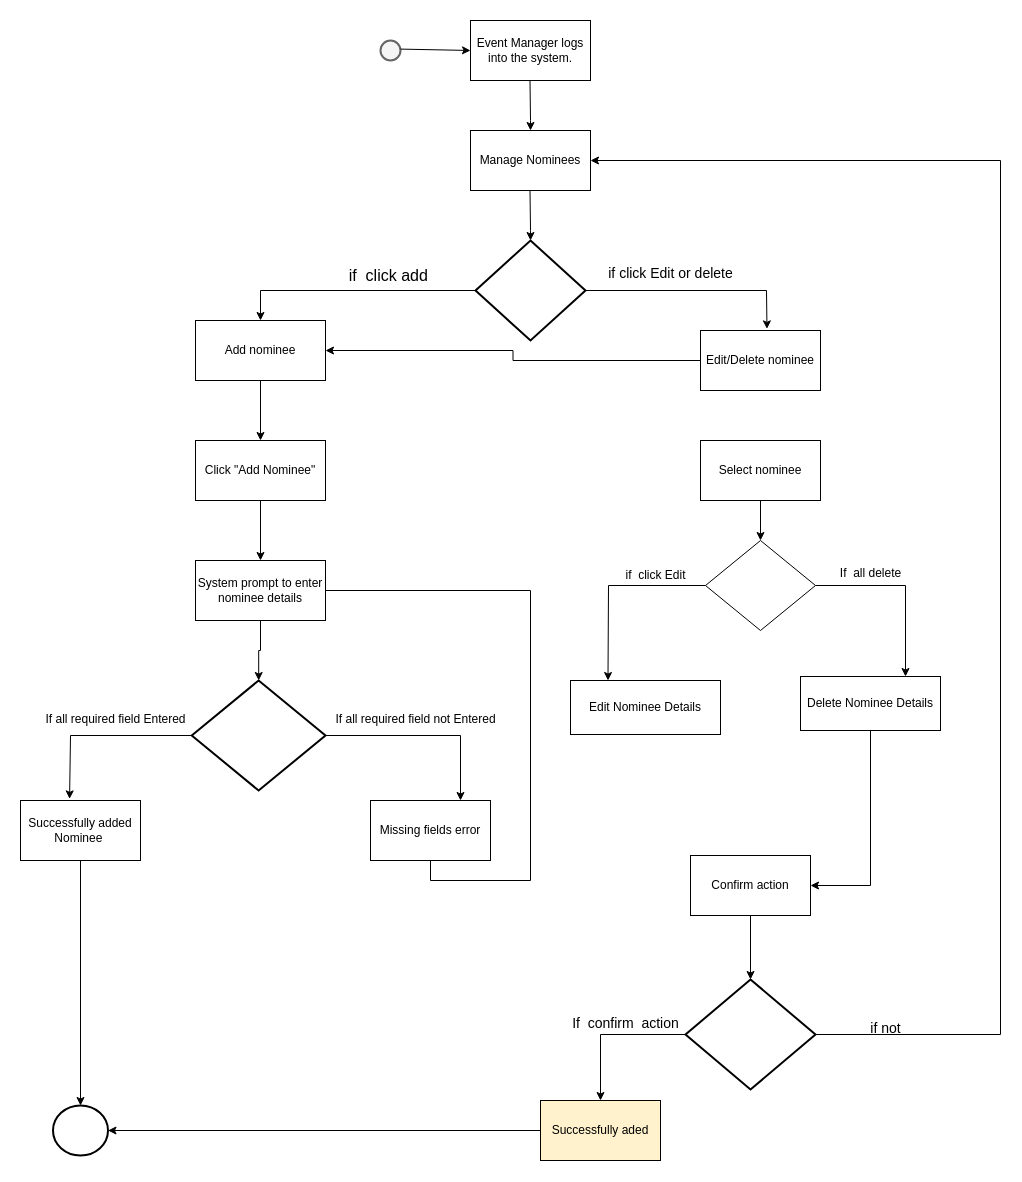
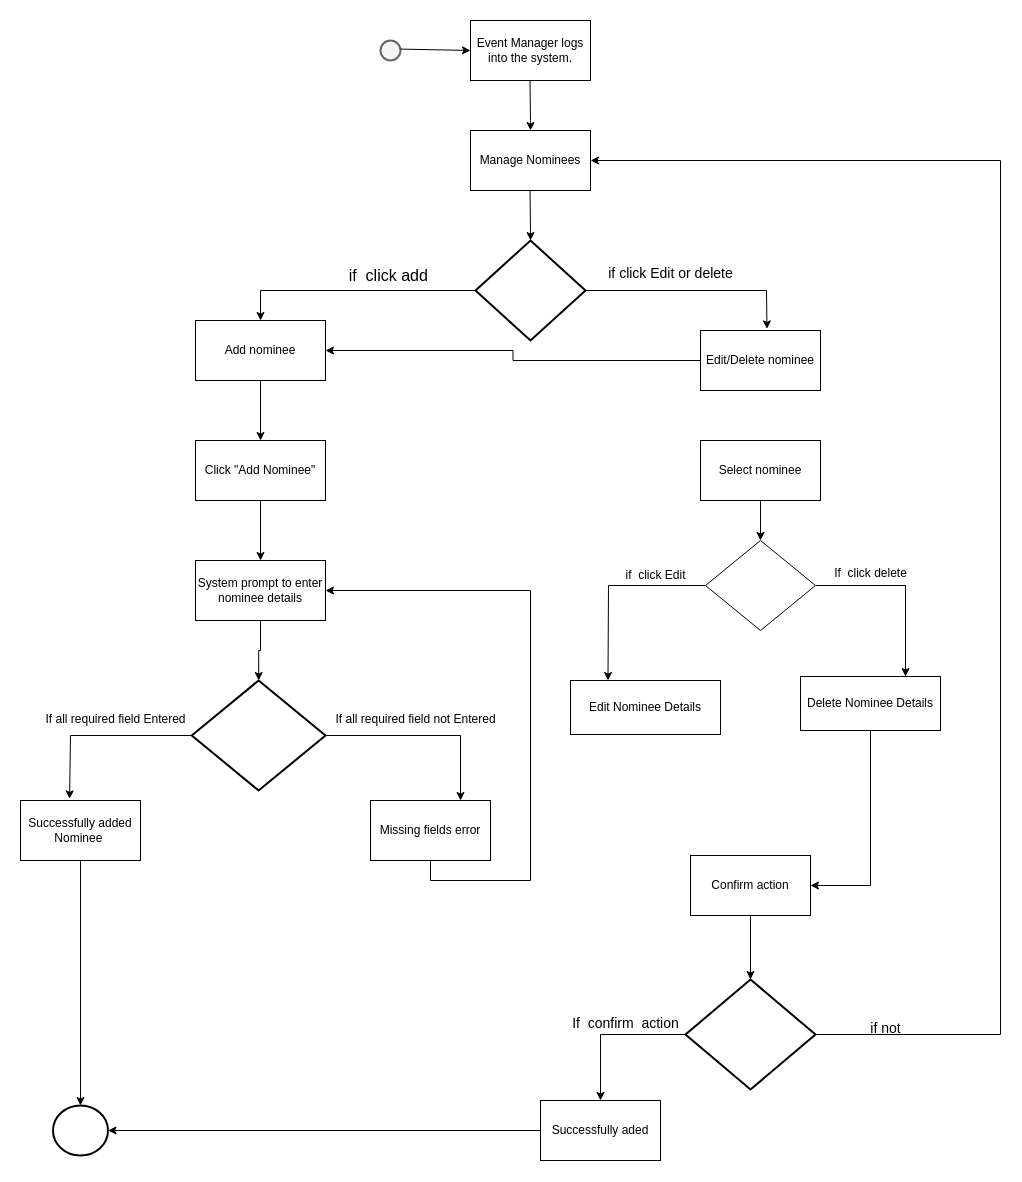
(871, 574) -> (871, 574)
(331, 591) -> (333, 591)
(601, 1131) -> (601, 1131)
